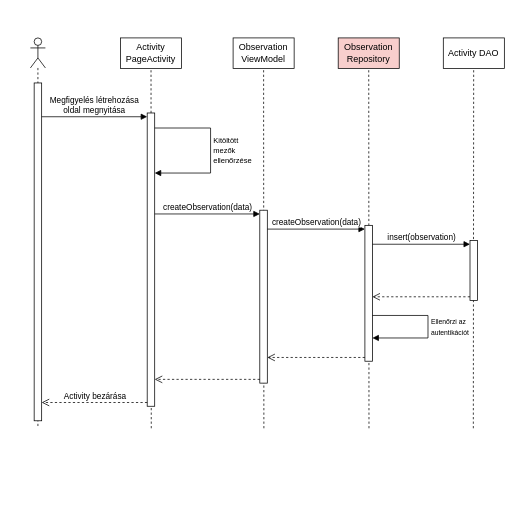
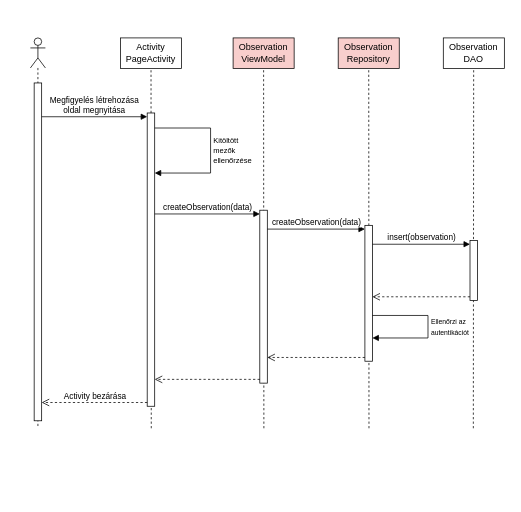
(263, 53) -> (263, 53)
(473, 53) -> (473, 53)
